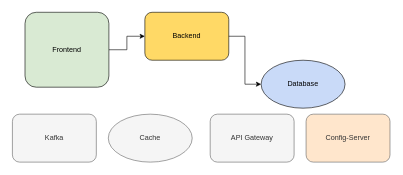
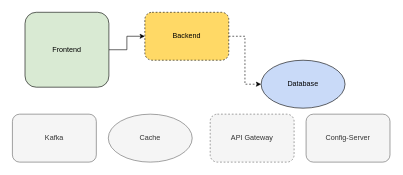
(187, 36) -> (187, 36)
(245, 58) -> (245, 58)
(252, 138) -> (252, 138)
(348, 138) -> (348, 138)
